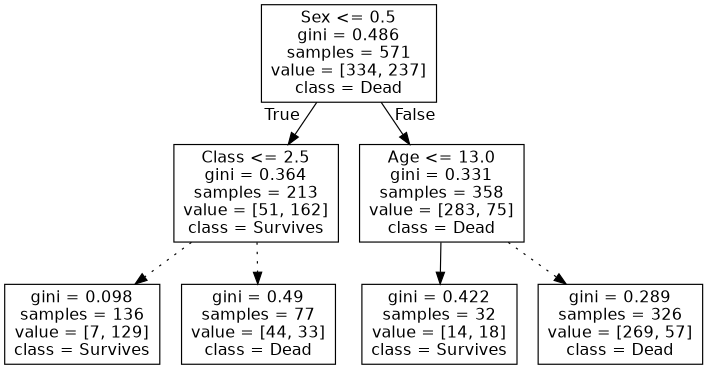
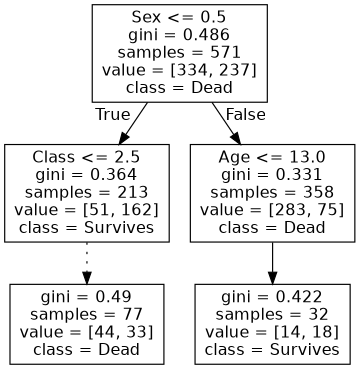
(82, 324) -> none
(620, 324) -> none
